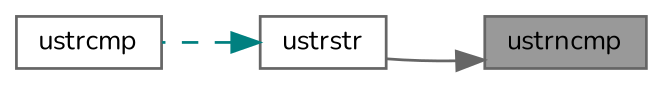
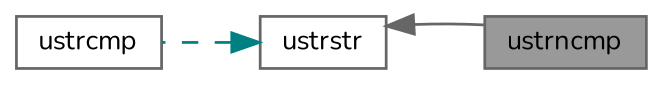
(421, 61) -> (449, 24)
